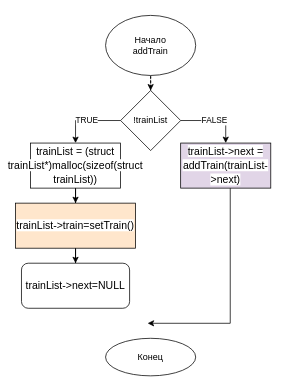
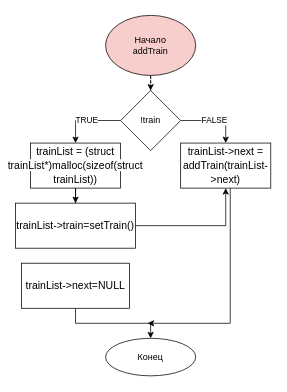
(150, 45) -> (150, 45)
(150, 120) -> (150, 120)
(225, 165) -> (225, 165)
(75, 225) -> (75, 225)
(75, 258) -> (196, 225)
(75, 285) -> (75, 285)
none -> (110, 323)
